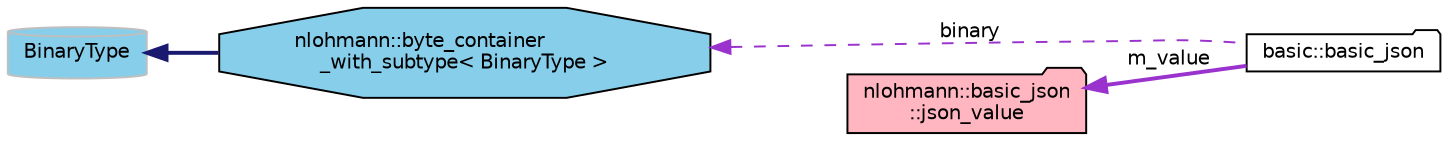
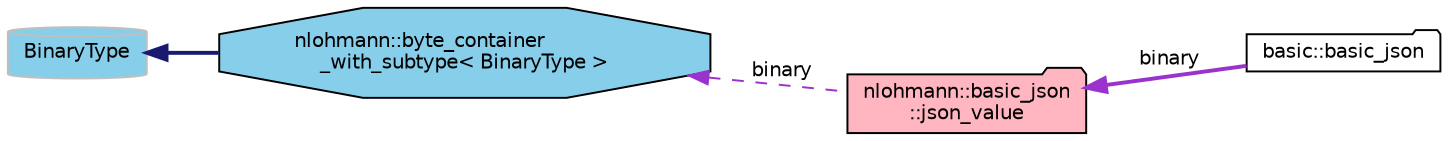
(988, 43) -> (778, 85)
(1166, 60) -> (1166, 60)
